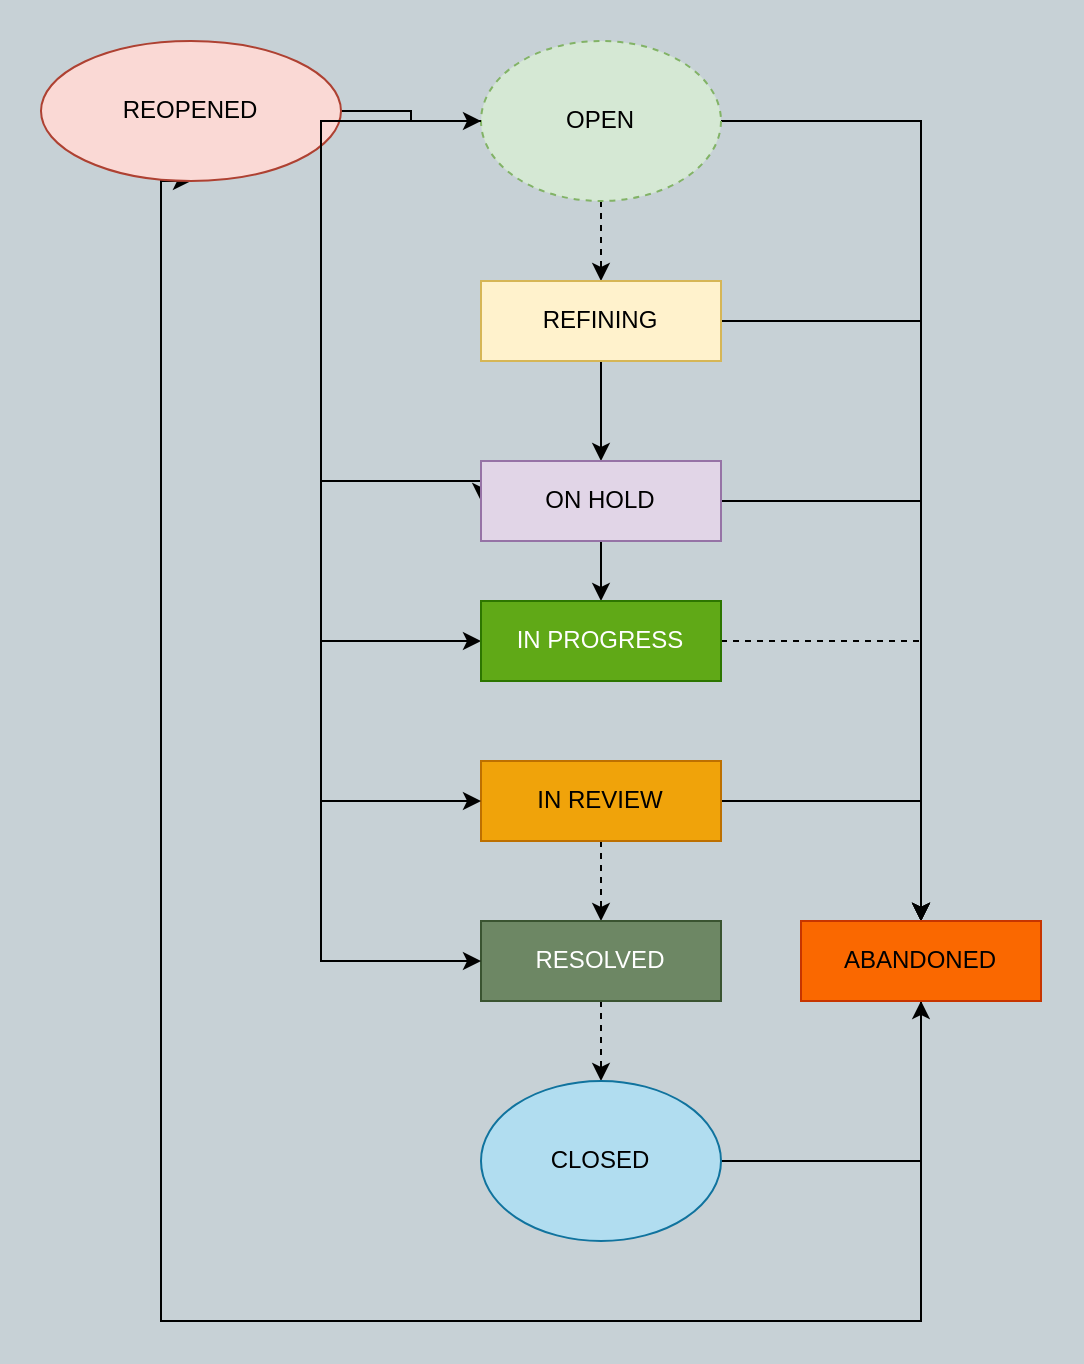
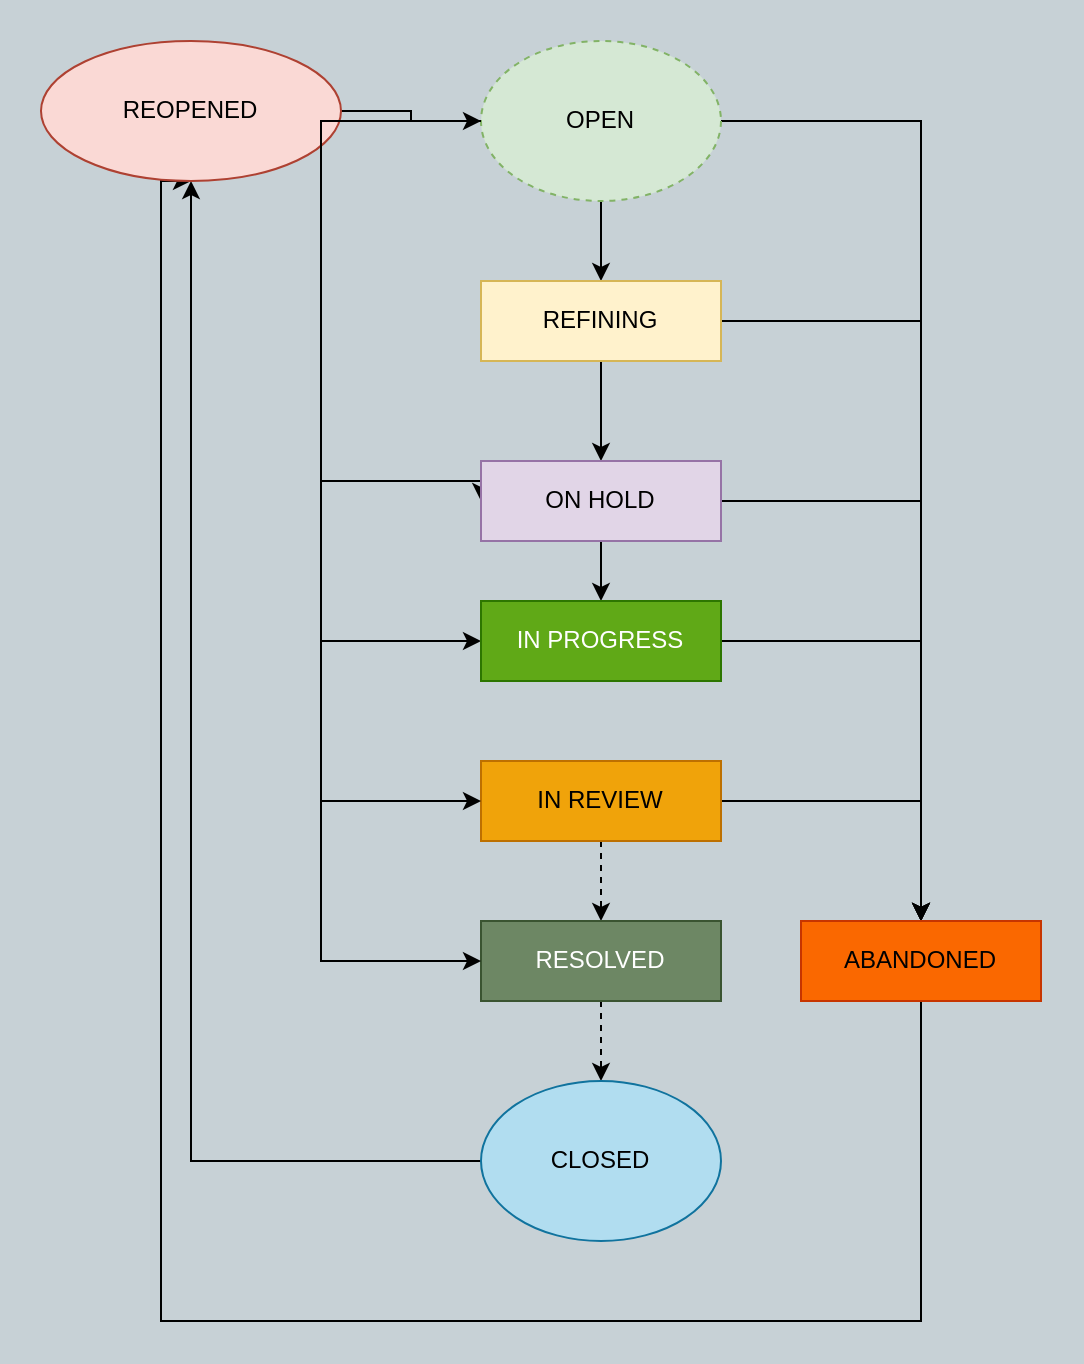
(601, 233) -> (601, 233)
(821, 641) -> (821, 641)
(819, 1161) -> (191, 823)
